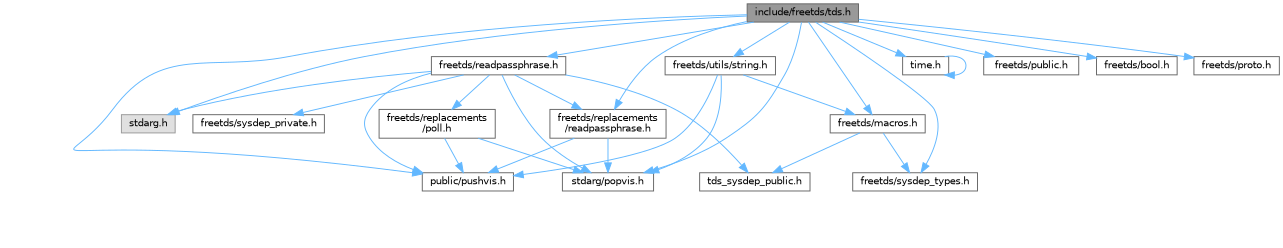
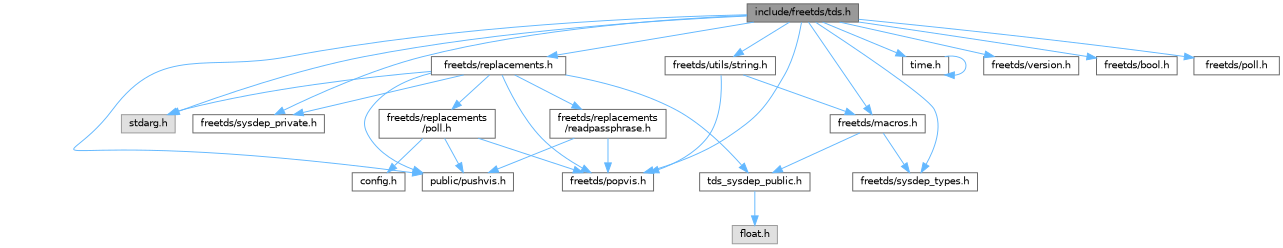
(673, 47) -> (475, 45)
(499, 66) -> (499, 66)
(1031, 66) -> (1031, 66)
(1237, 66) -> (1237, 66)
(638, 153) -> none
none -> (379, 182)
(608, 182) -> (608, 182)
none -> (755, 235)
